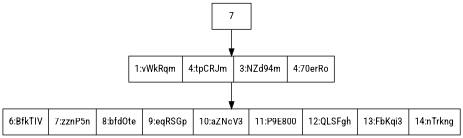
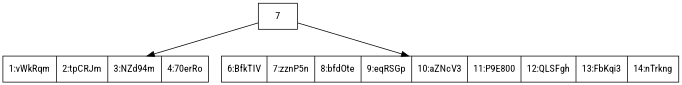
(208, 69) -> (82, 69)
(232, 92) -> (350, 38)
